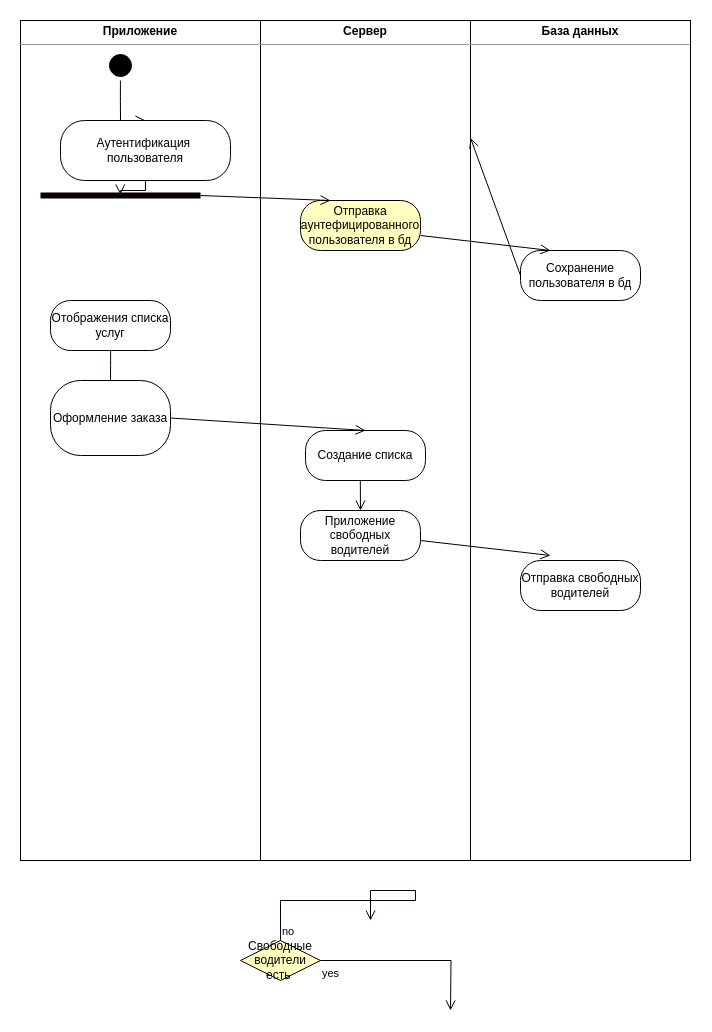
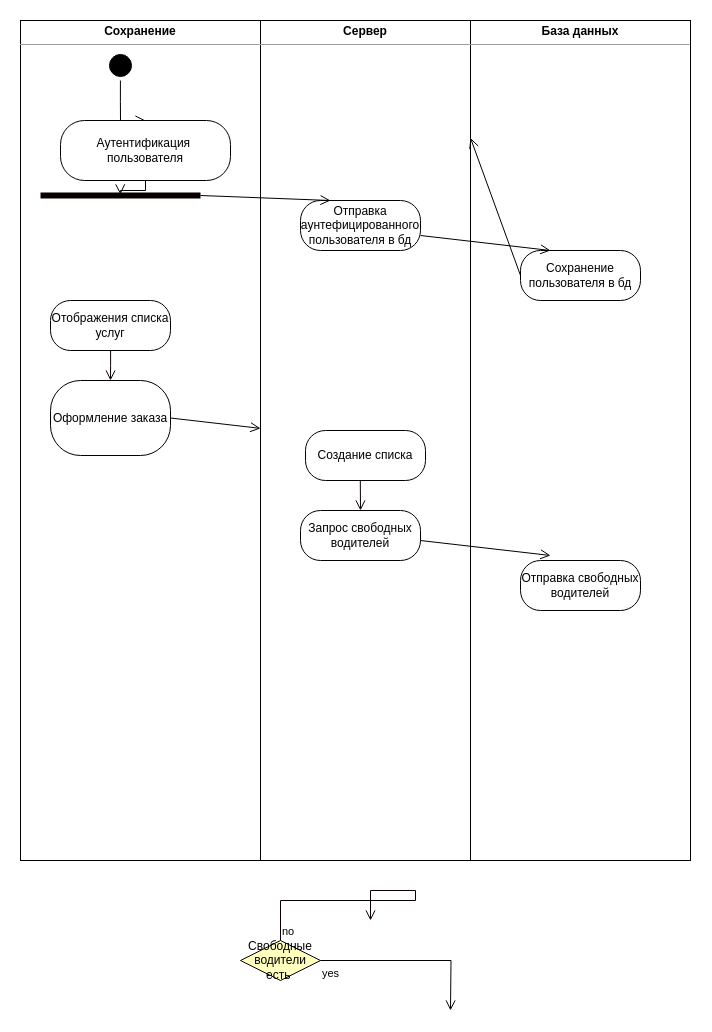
(54, 28) -> (54, 28)
(361, 226) -> (361, 226)
(111, 374) -> (111, 374)
(270, 424) -> (218, 424)
(361, 536) -> (361, 536)
